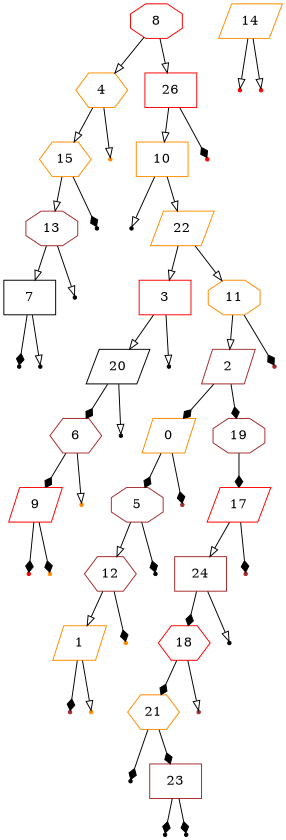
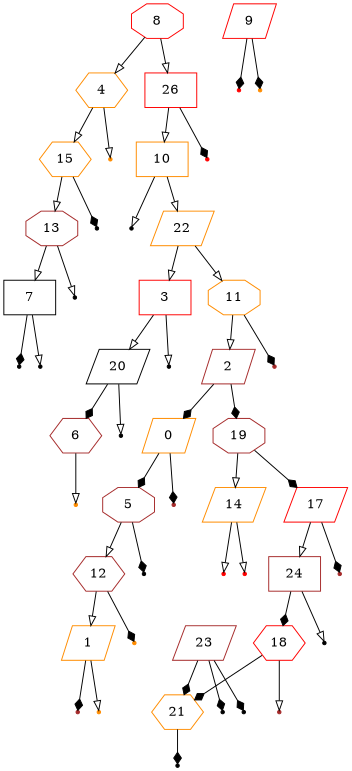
(59, 465) -> none
none -> (237, 466)
(163, 741) -> (193, 672)
(176, 781) -> (204, 643)
